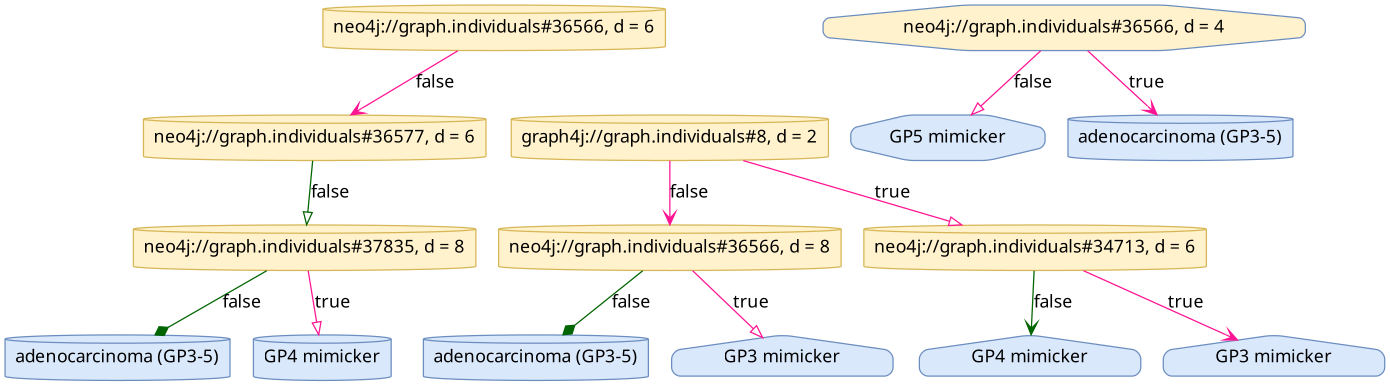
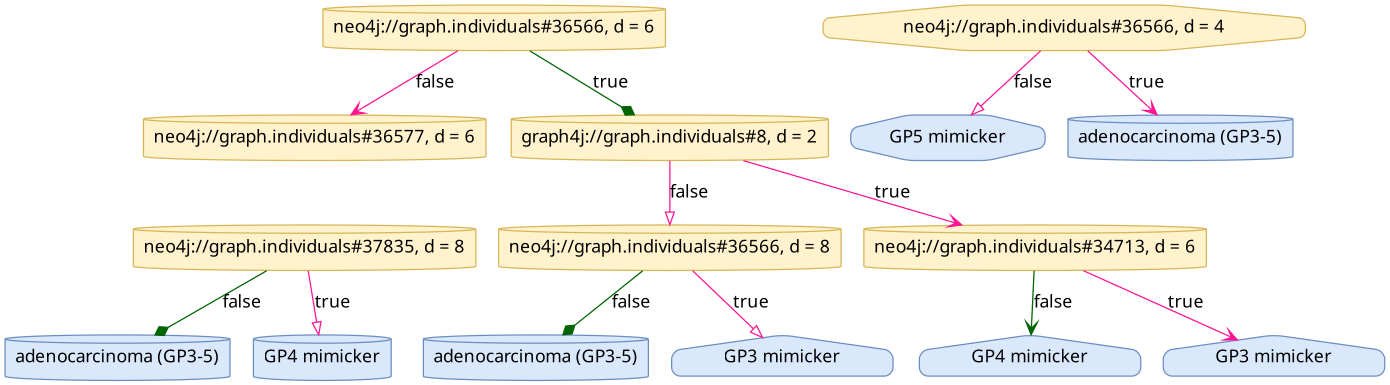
(1064, 28) -> (1064, 28)
none -> (575, 79)
(310, 186) -> none
(670, 186) -> (670, 186)
(846, 191) -> (846, 191)
